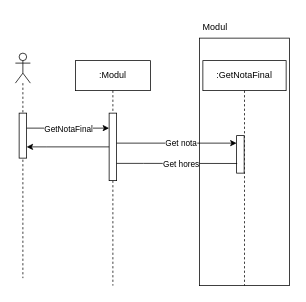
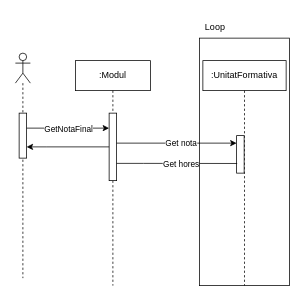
(215, 27) -> (215, 27)
(245, 75) -> (245, 75)
